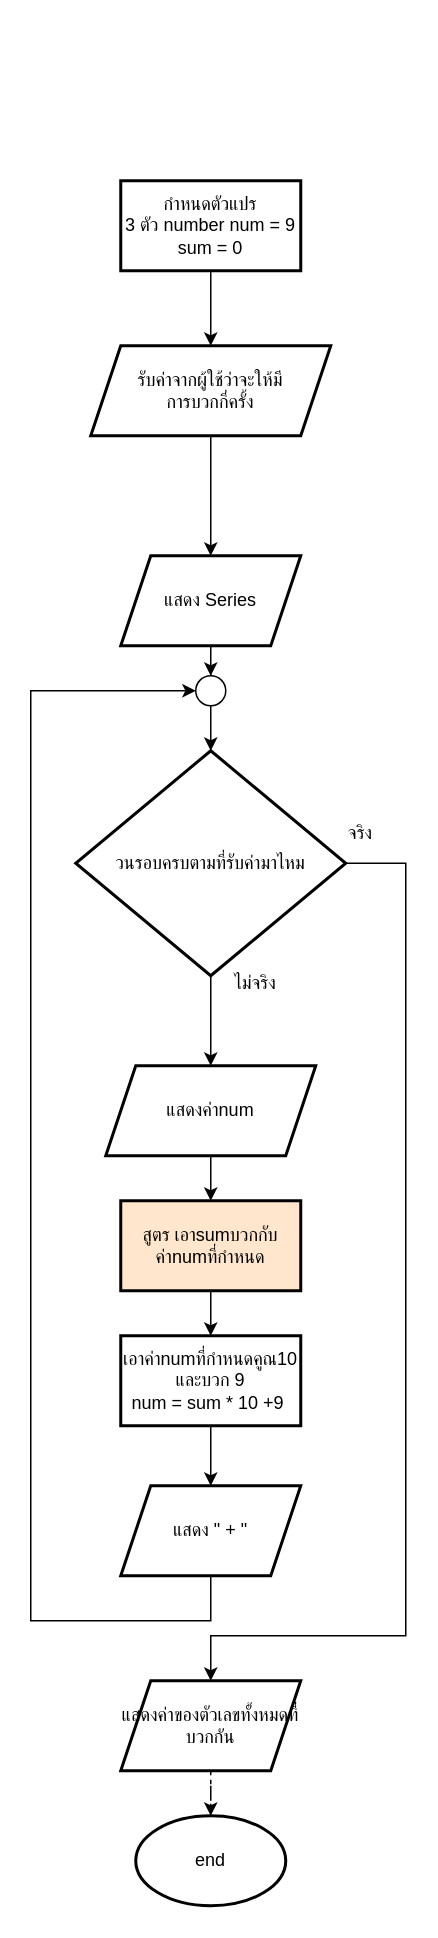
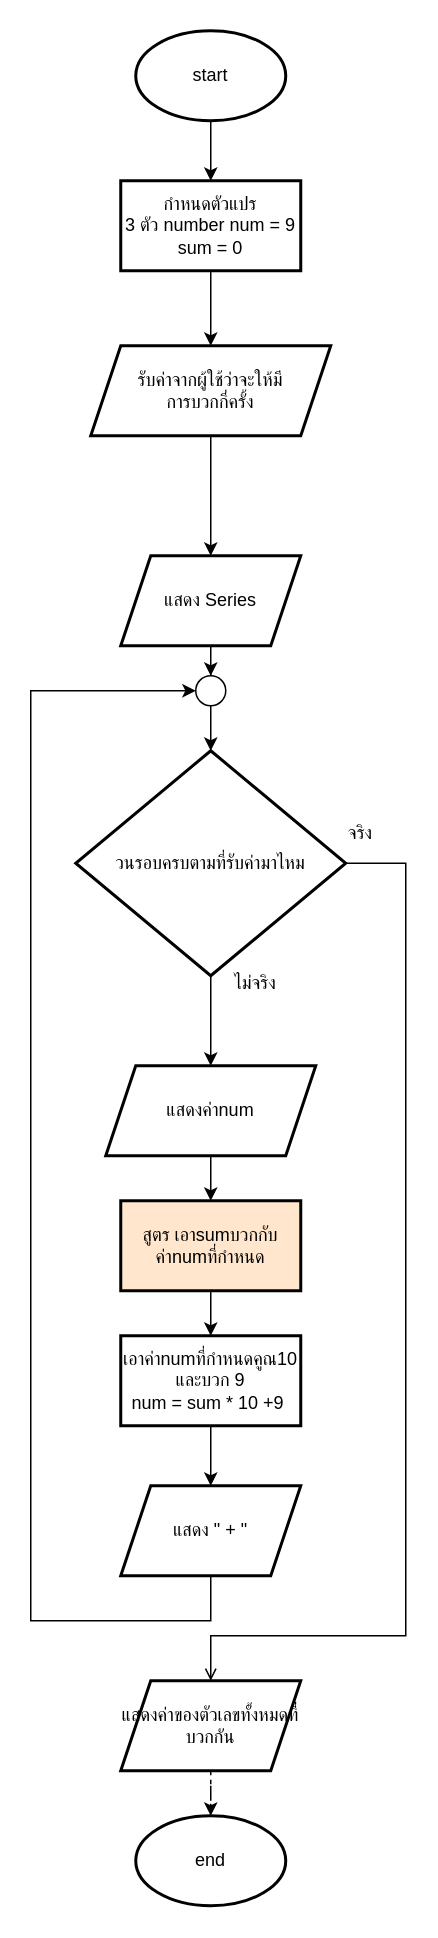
none -> (211, 76)
none -> (211, 146)
(211, 1669) -> (211, 1671)
